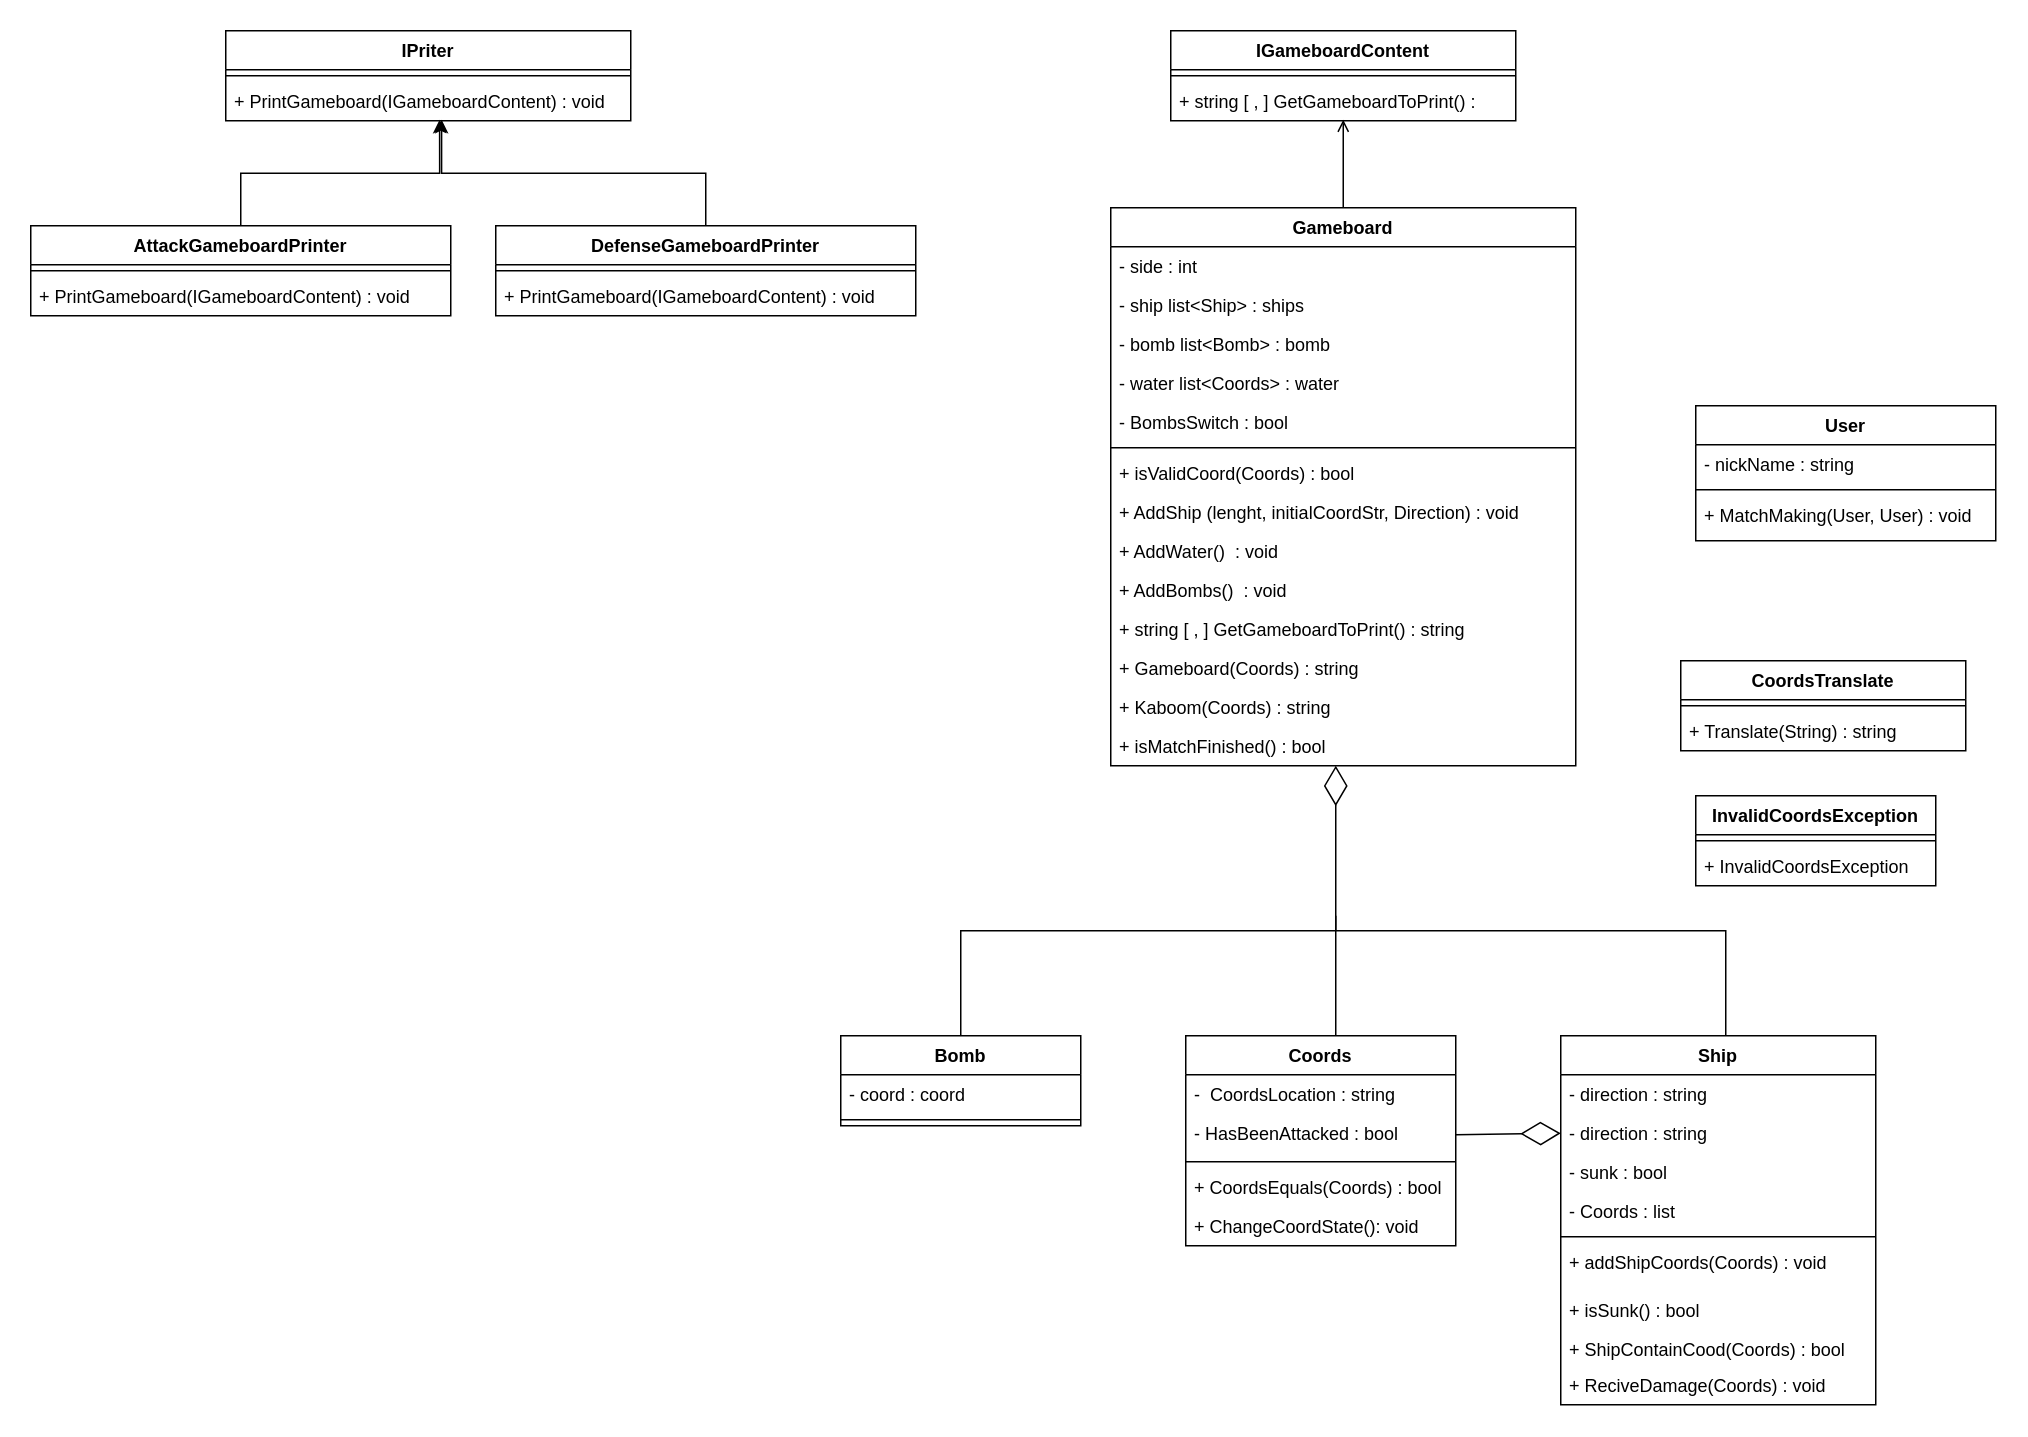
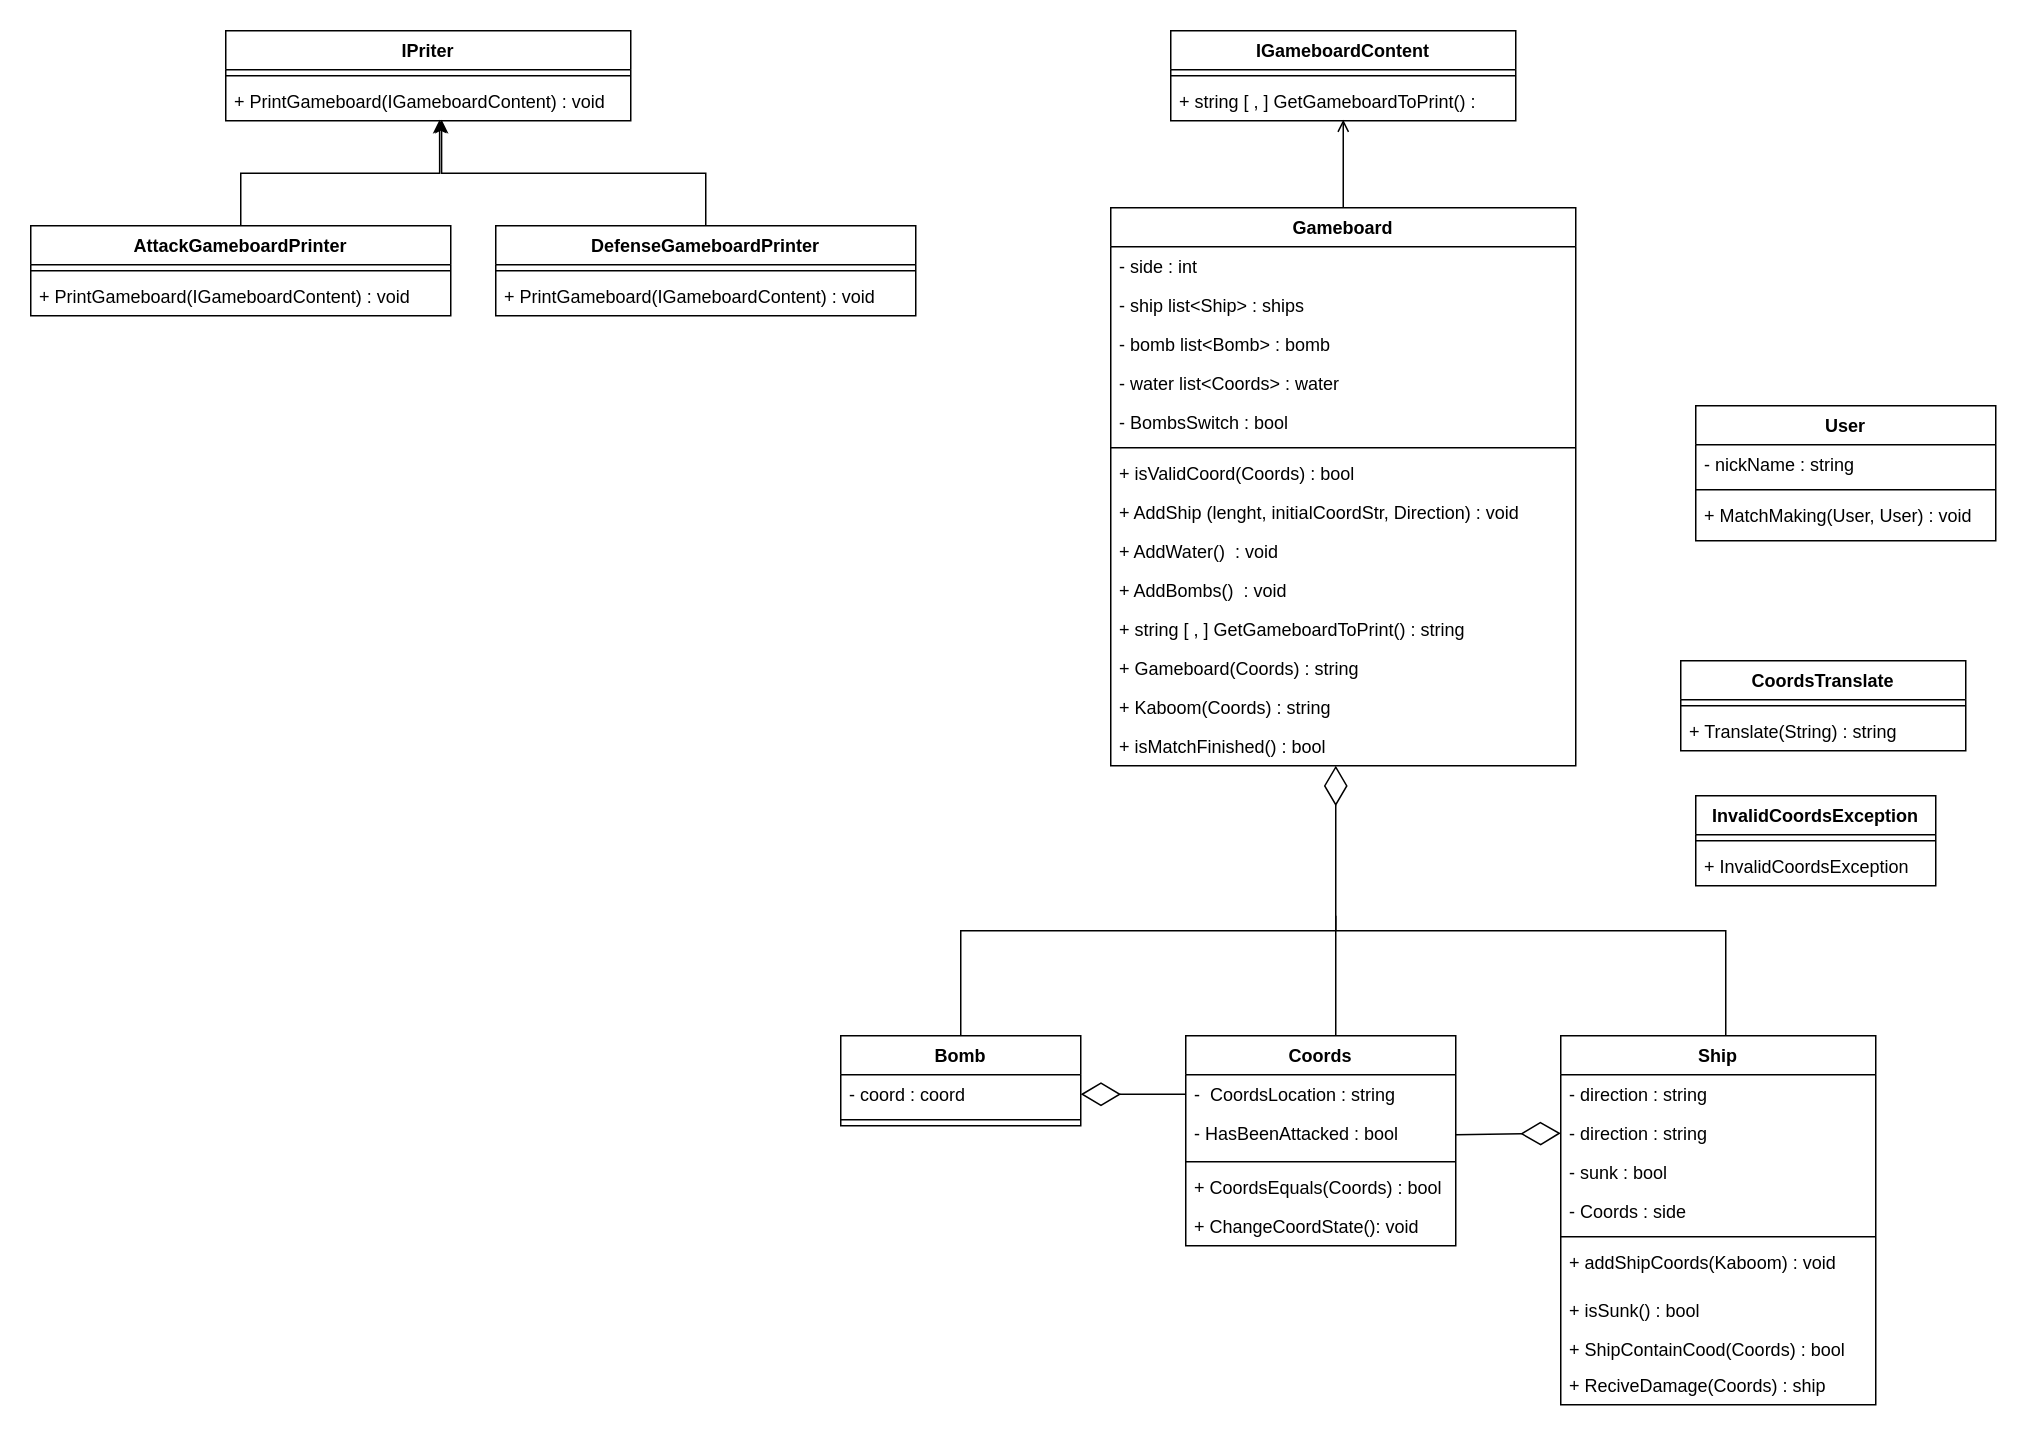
none -> (1152, 1094)
(1631, 1212) -> (1633, 1212)
(1706, 1263) -> (1706, 1263)
(1701, 1386) -> (1701, 1386)
